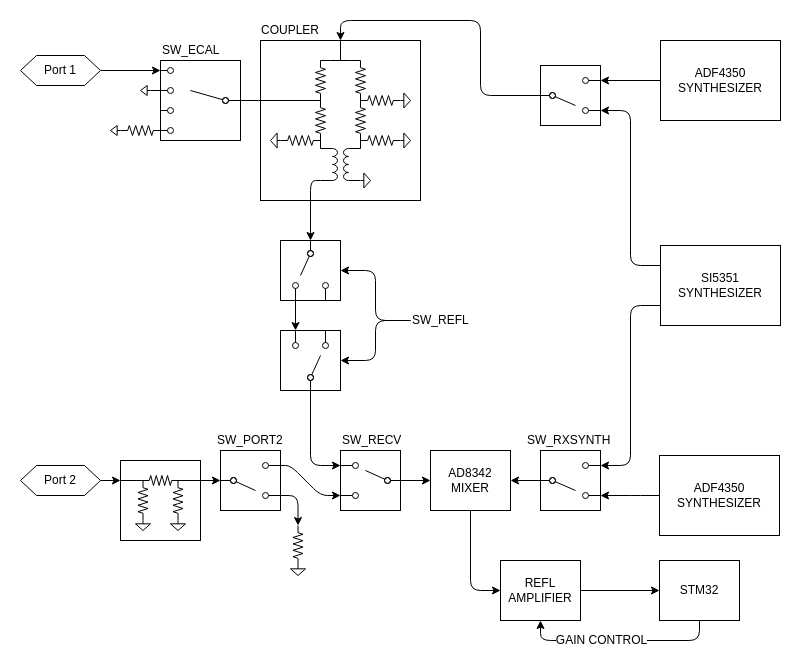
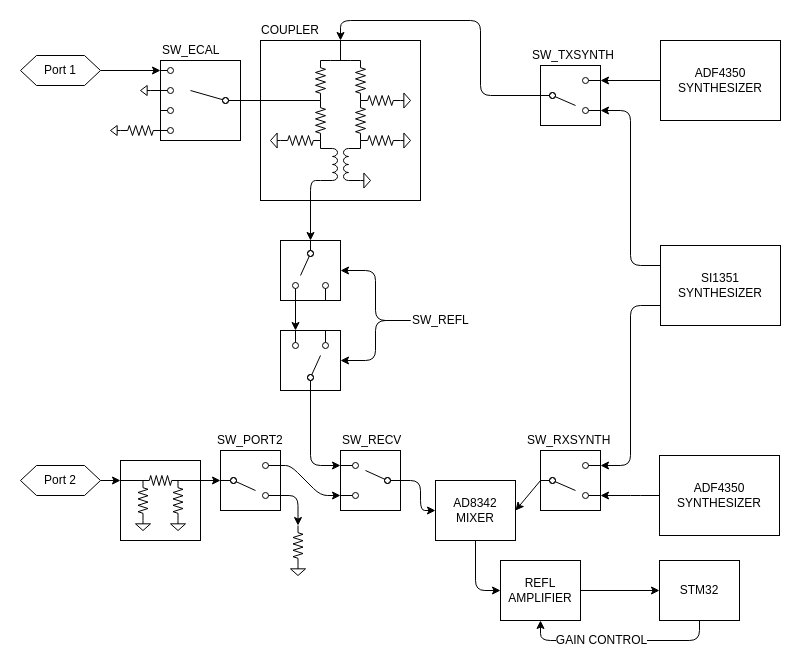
none -> (576, 56)
(721, 286) -> (721, 286)
(471, 481) -> (476, 511)
